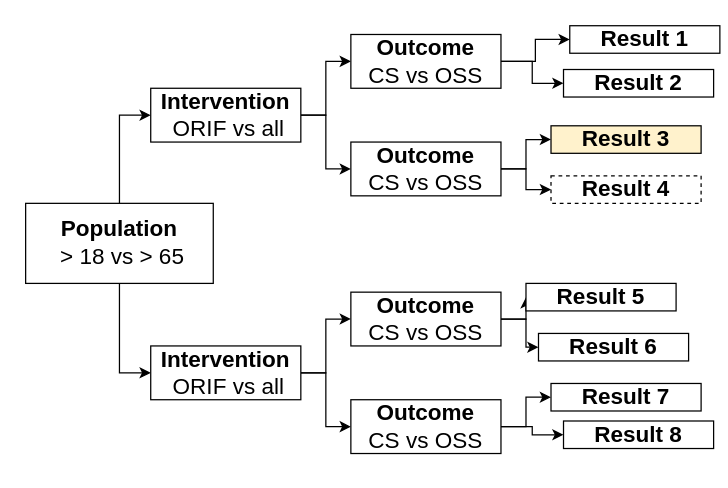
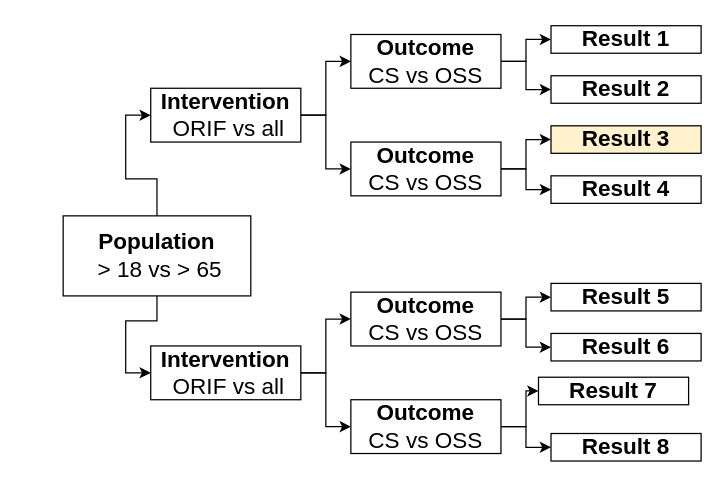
(644, 39) -> (626, 39)
(638, 83) -> (626, 89)
(626, 189) -> (626, 189)
(119, 243) -> (157, 256)
(601, 297) -> (626, 297)
(613, 347) -> (626, 347)
(626, 397) -> (613, 391)
(638, 434) -> (626, 447)
